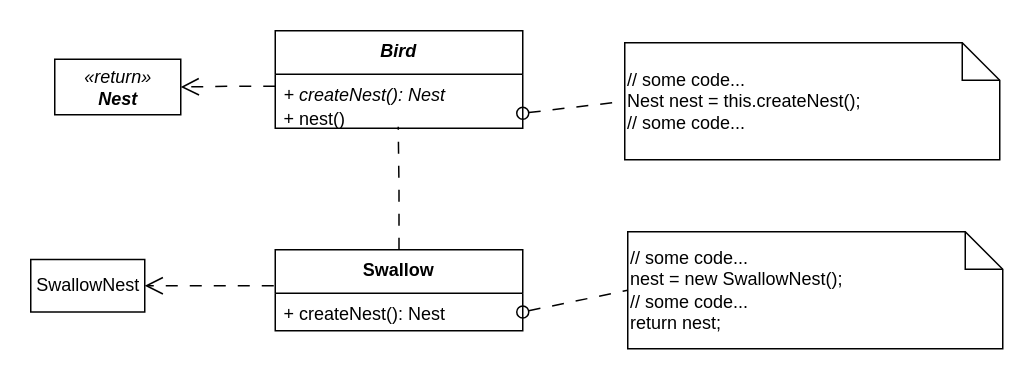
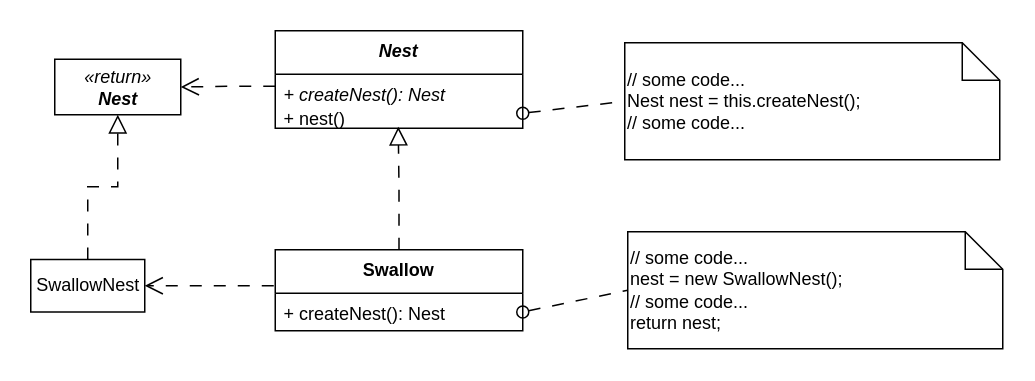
(398, 51) -> (398, 51)
(398, 140) -> (398, 146)
none -> (117, 187)
